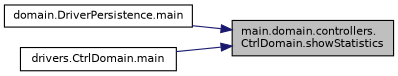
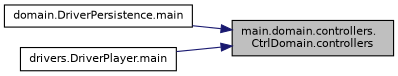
(313, 38) -> (313, 38)
(98, 59) -> (98, 59)
